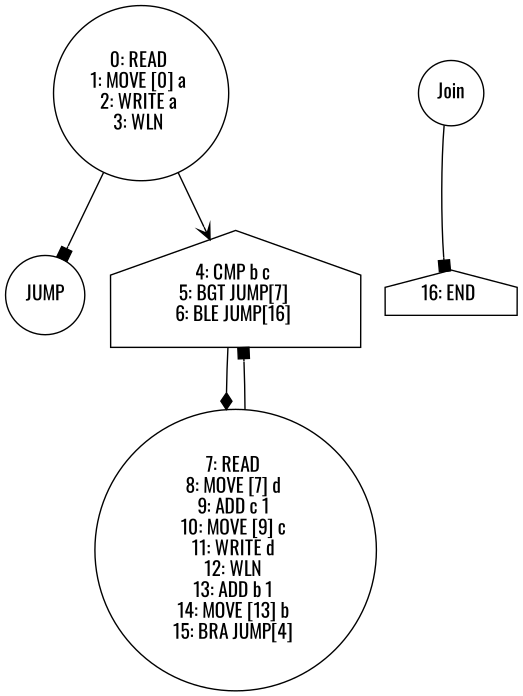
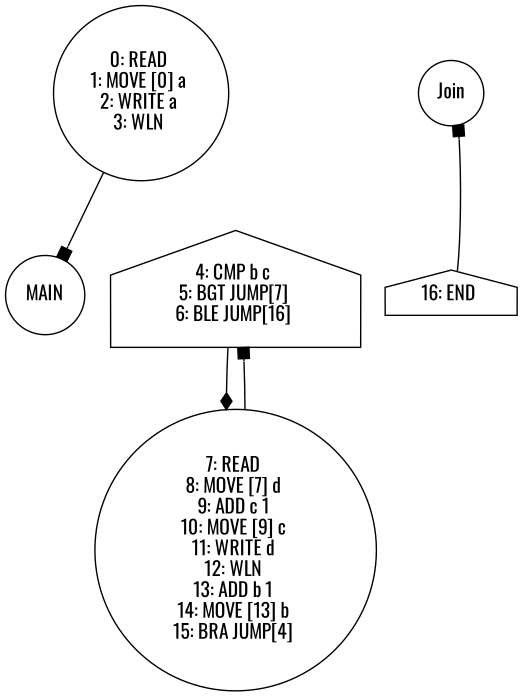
(442, 191) -> (460, 205)
(191, 200) -> none
(45, 295) -> (45, 295)
